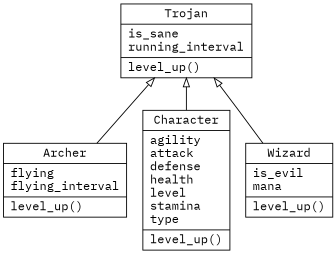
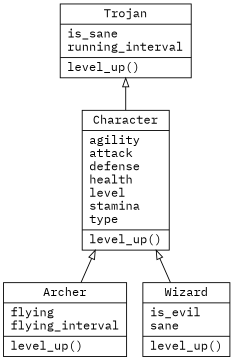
(123, 114) -> (86, 270)
(241, 114) -> (165, 270)
(268, 186) -> (165, 326)
